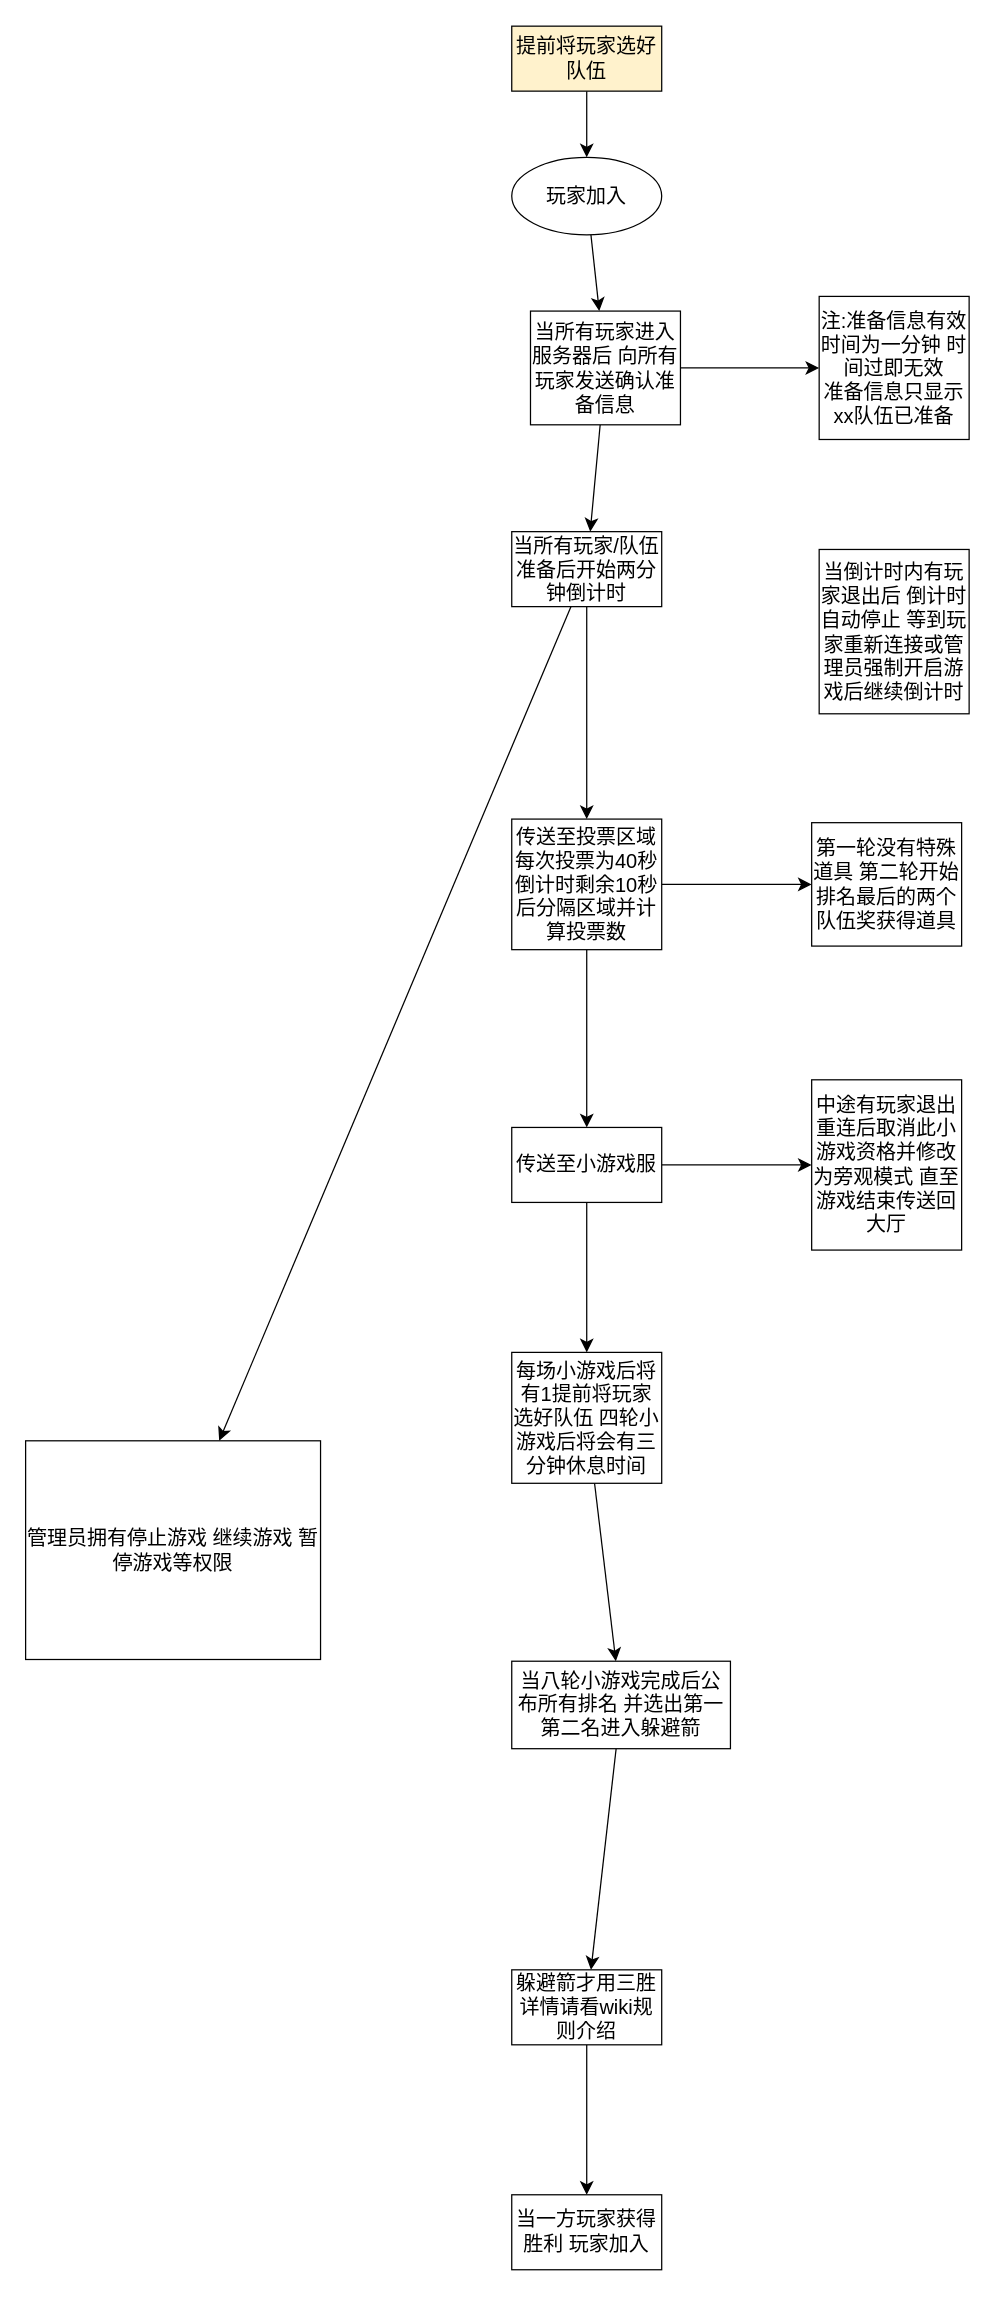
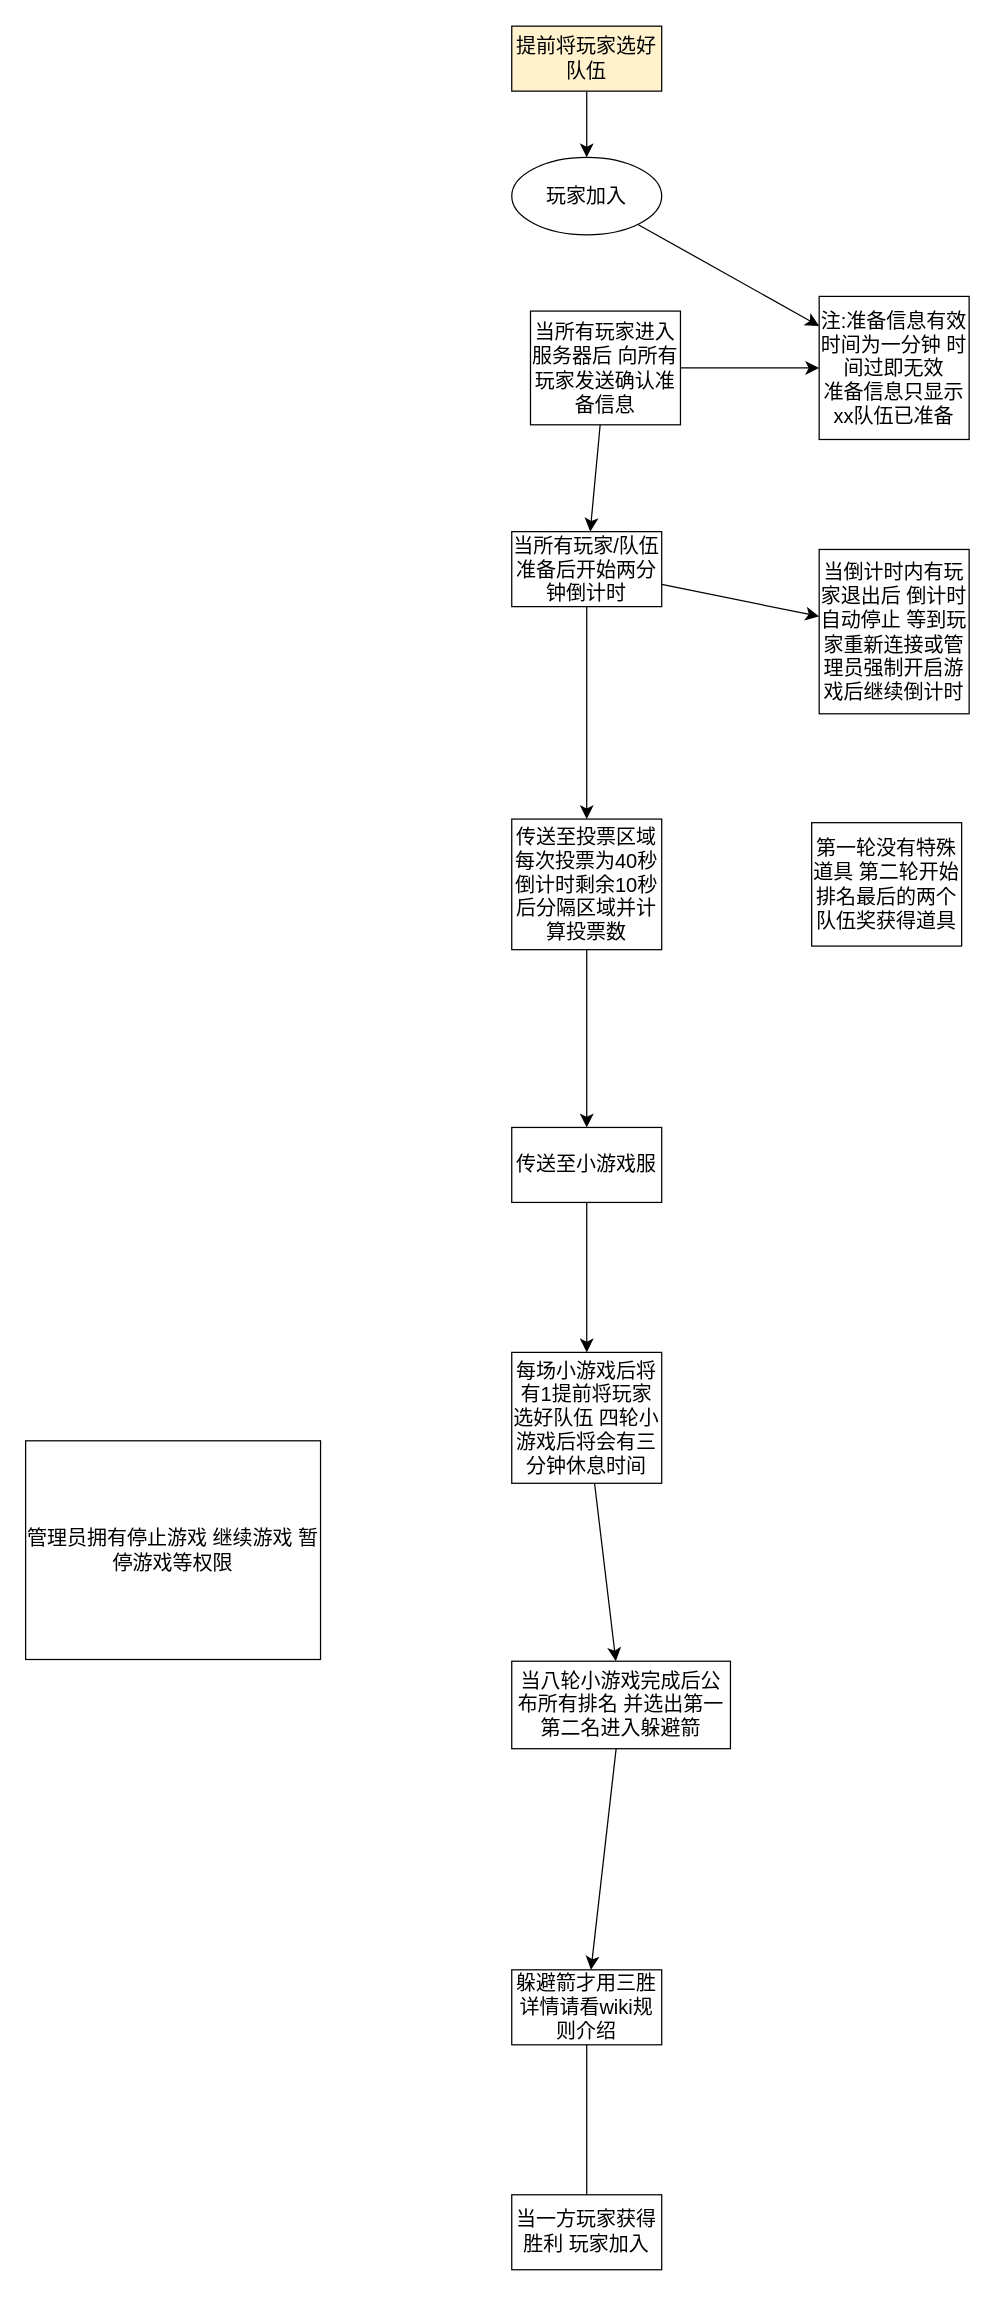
(595, 268) -> (726, 273)
(733, 884) -> none
(396, 1021) -> (736, 599)
(733, 1165) -> none
(887, 1165) -> none
(587, 2183) -> (587, 2187)
